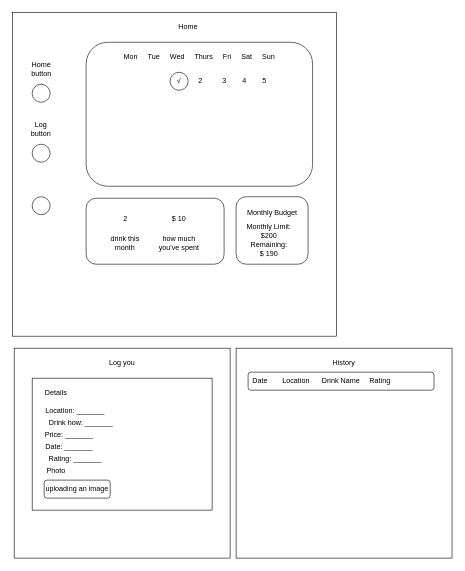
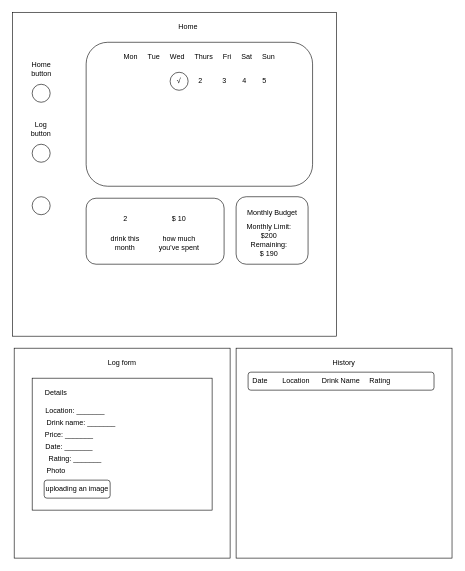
(122, 363) -> (122, 363)
(80, 423) -> (80, 423)
